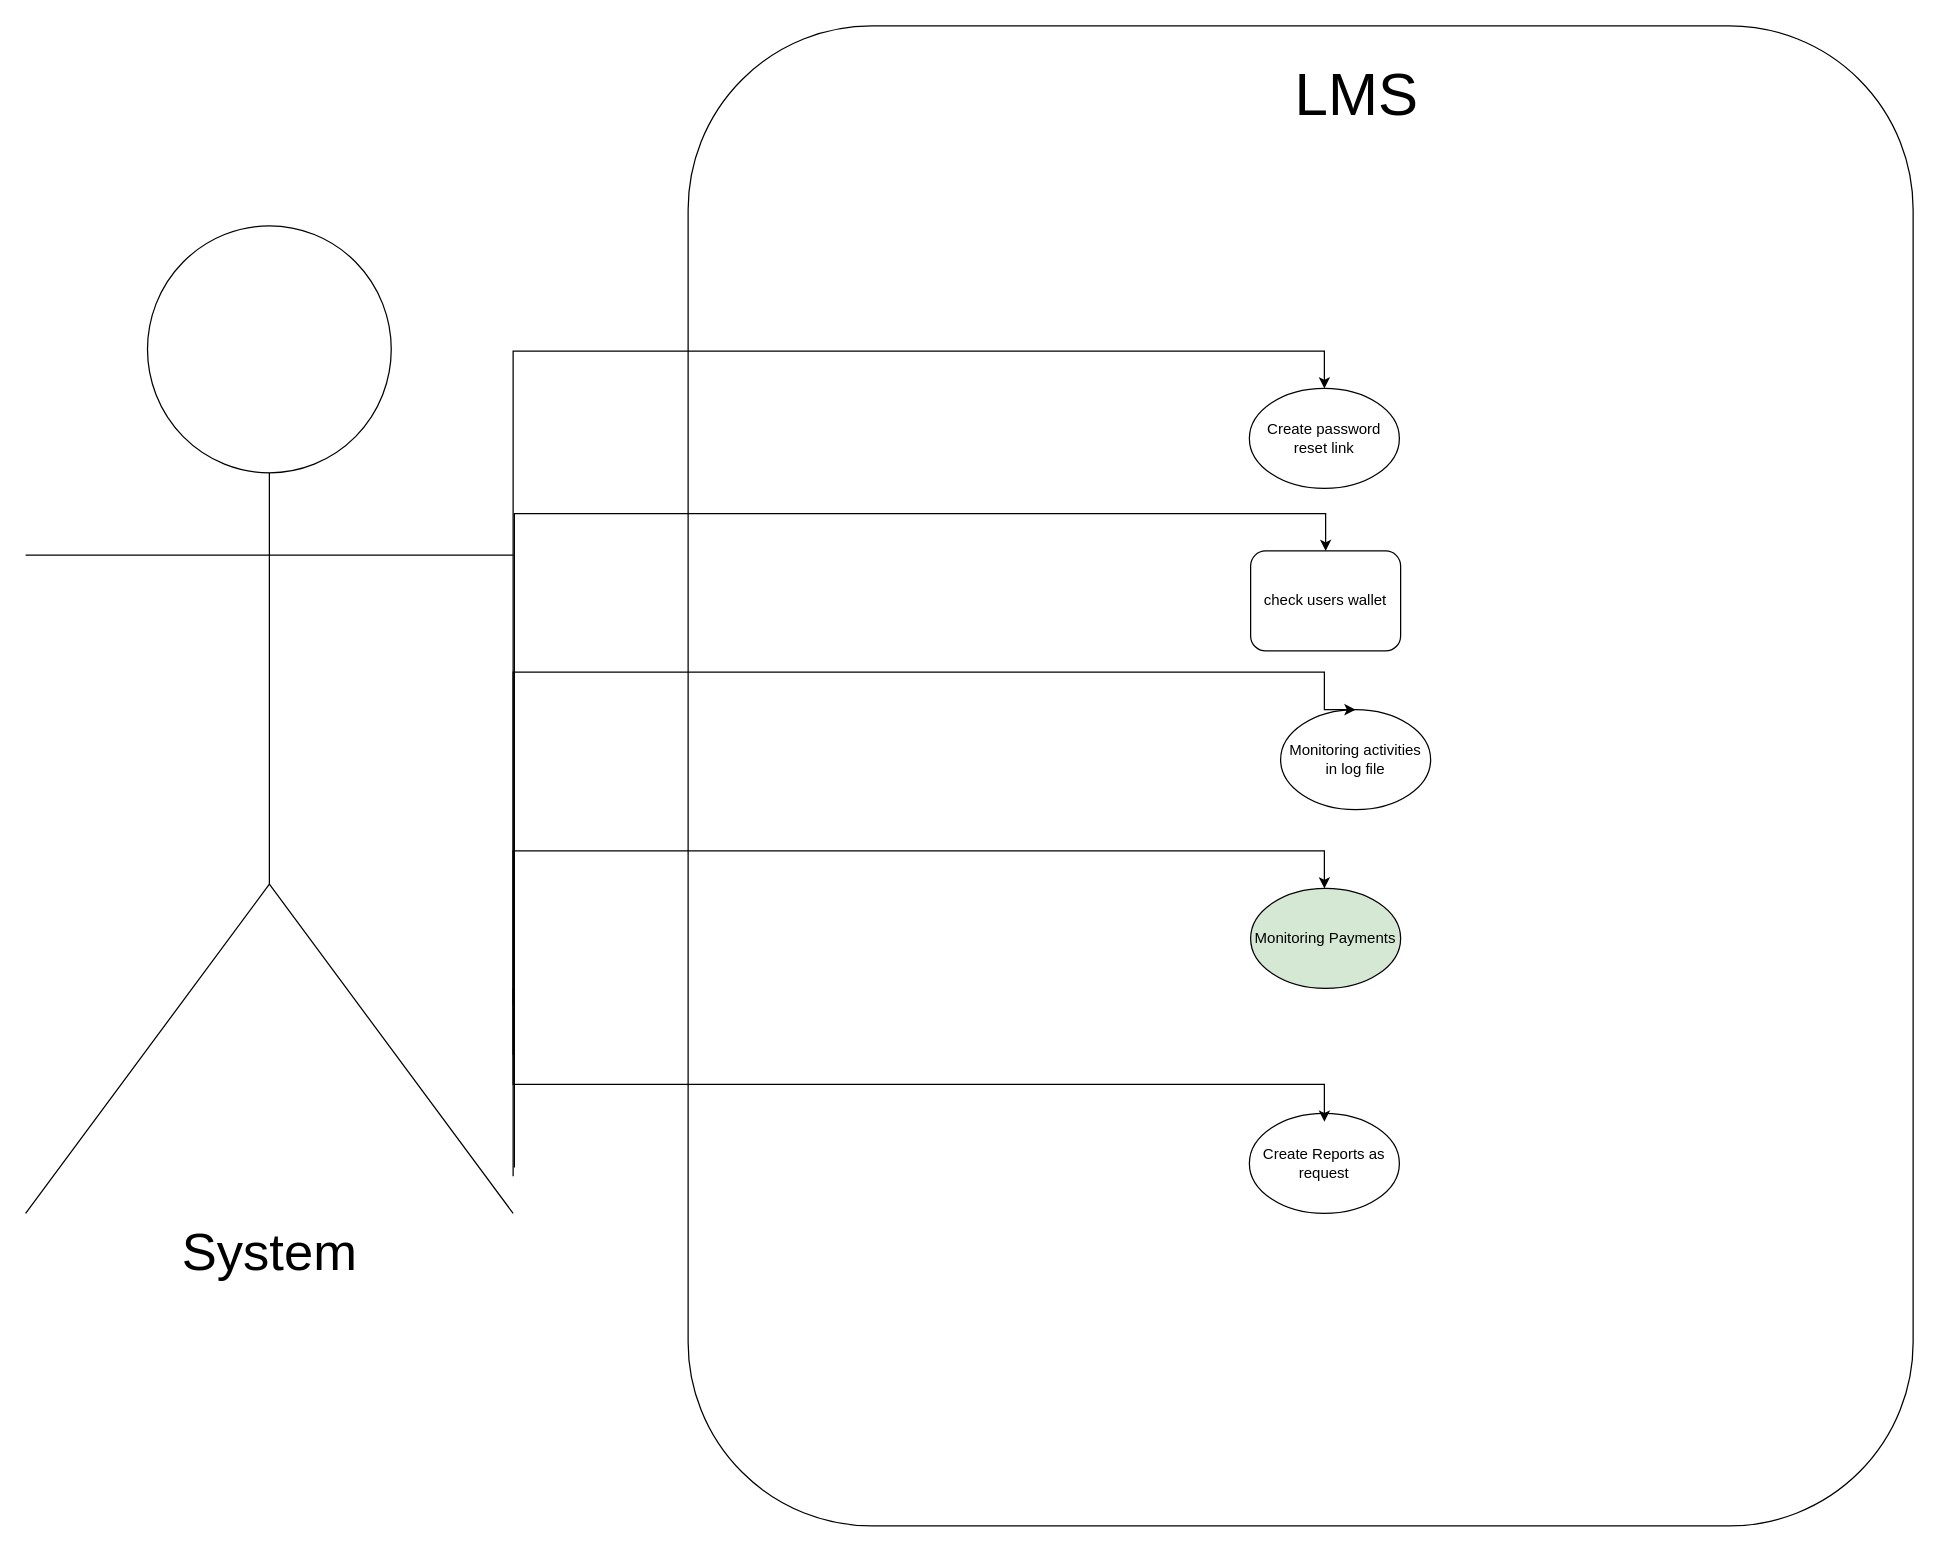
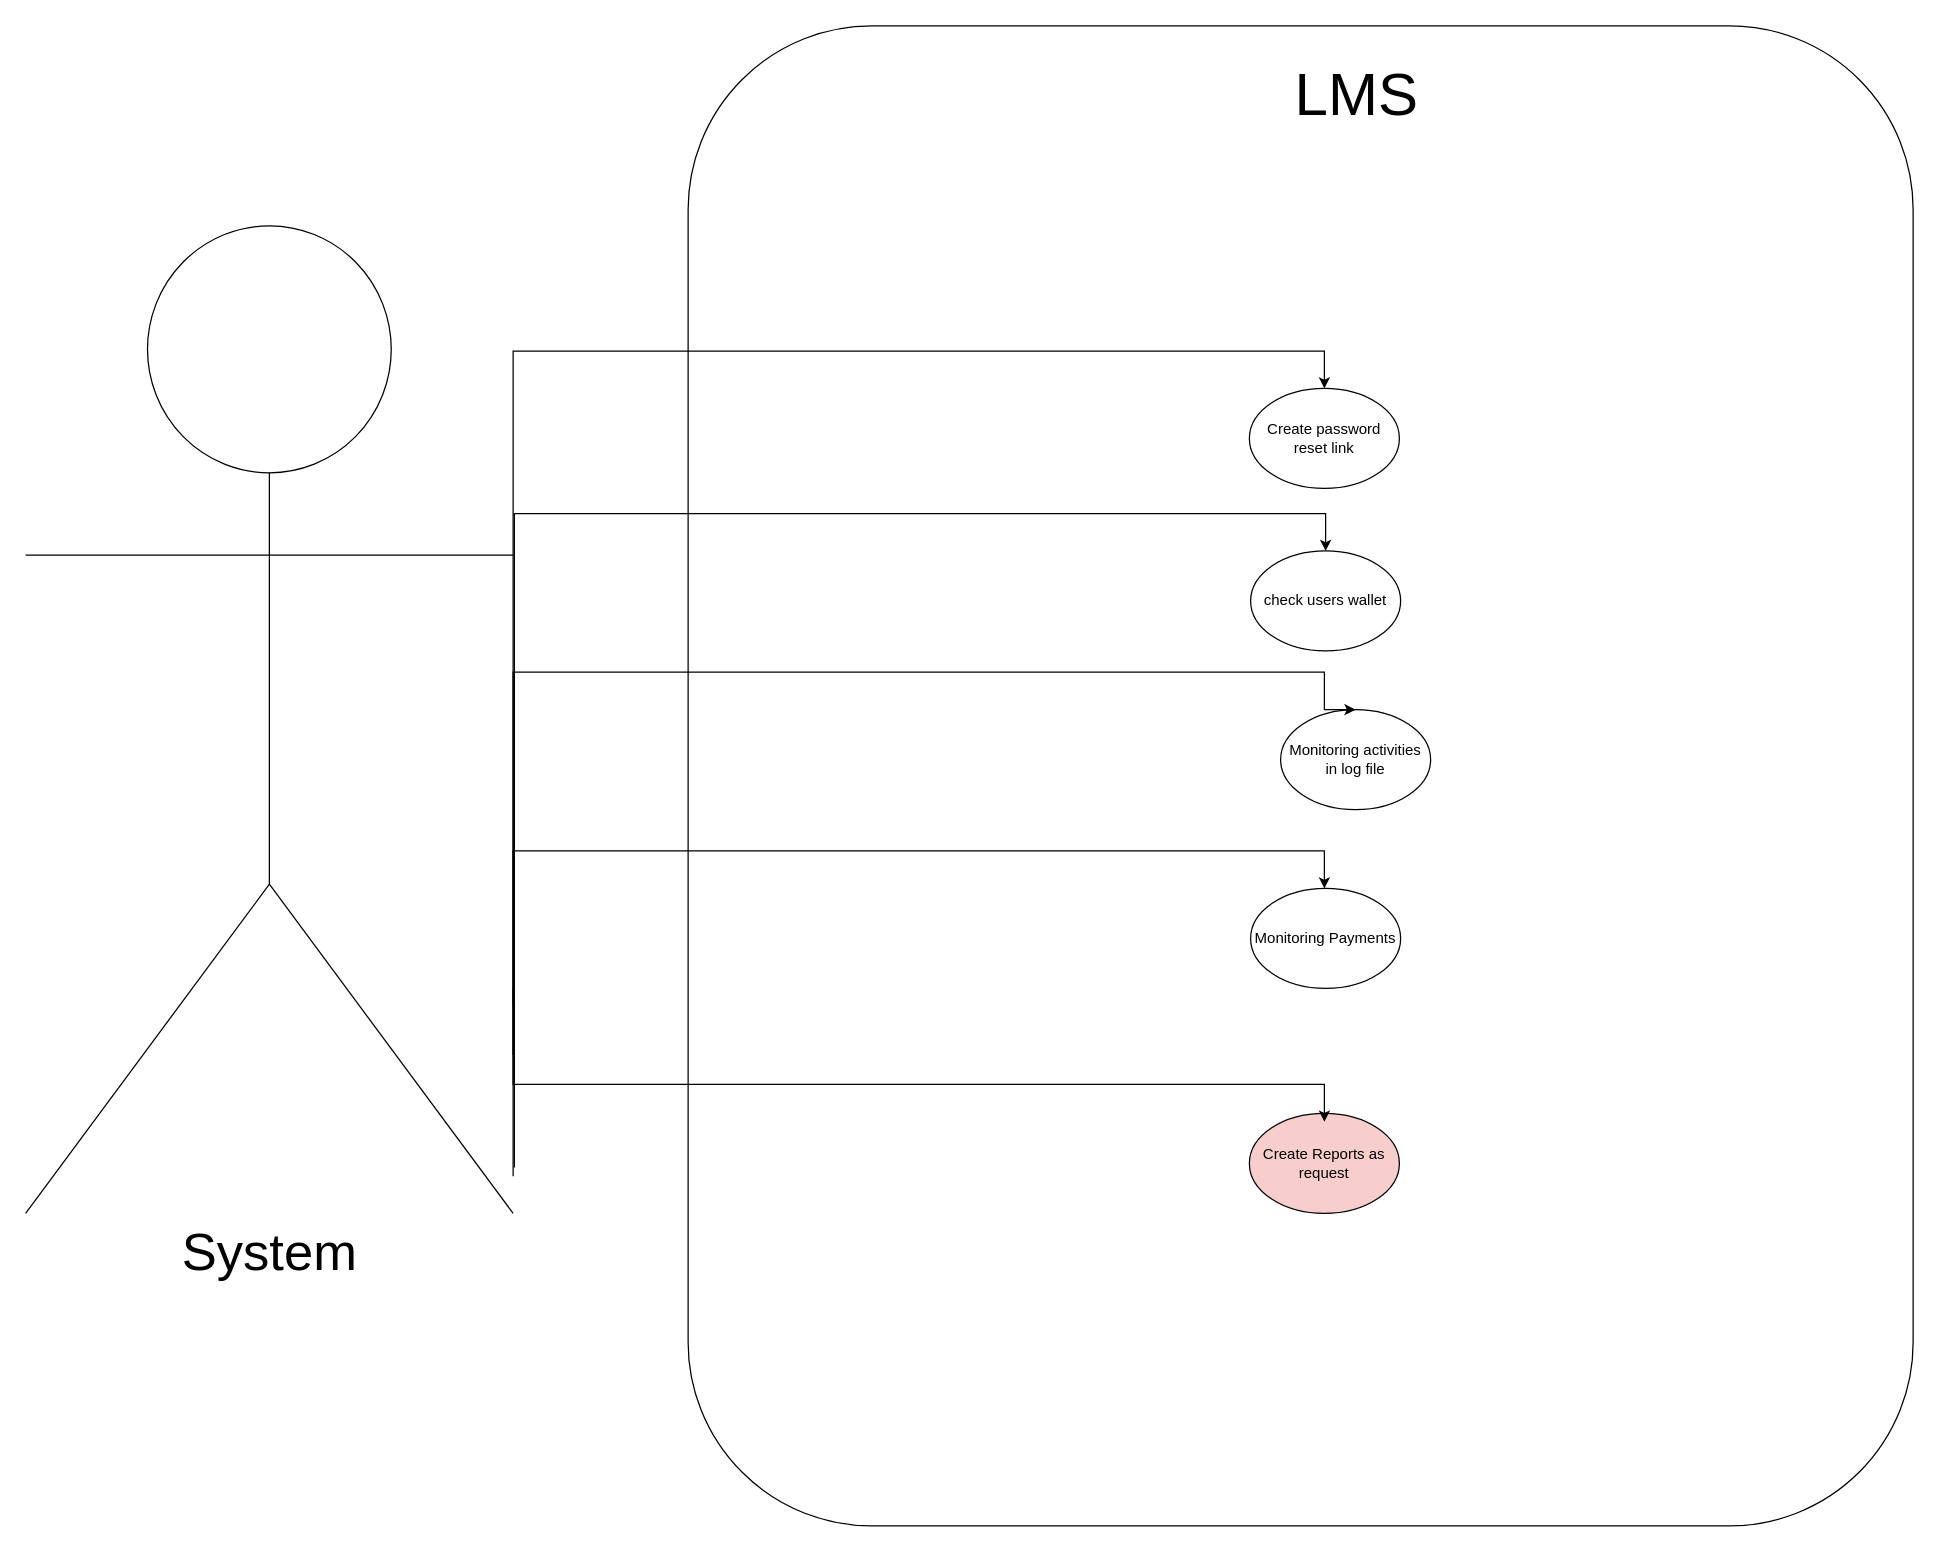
(1326, 601) -> (1326, 601)
(1326, 938) -> (1326, 938)
(1324, 1163) -> (1324, 1163)
